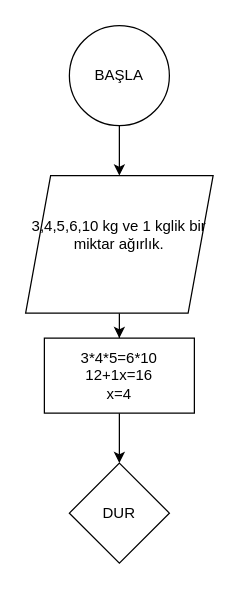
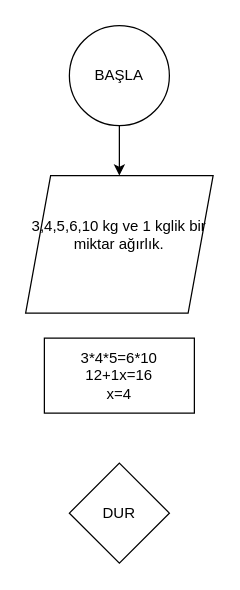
(119, 330) -> none
(119, 434) -> none
